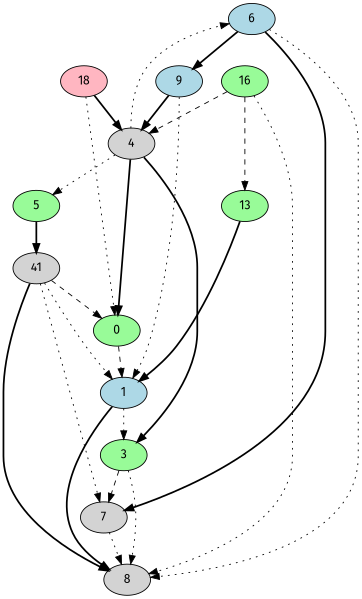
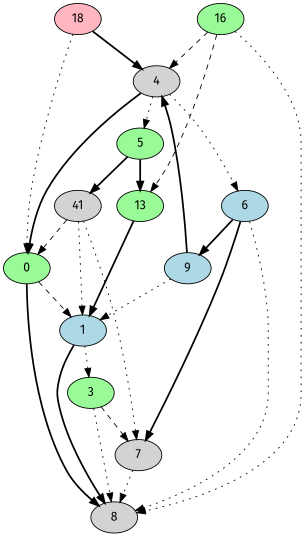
none -> (140, 171)
(197, 297) -> none
(3, 445) -> (40, 399)
